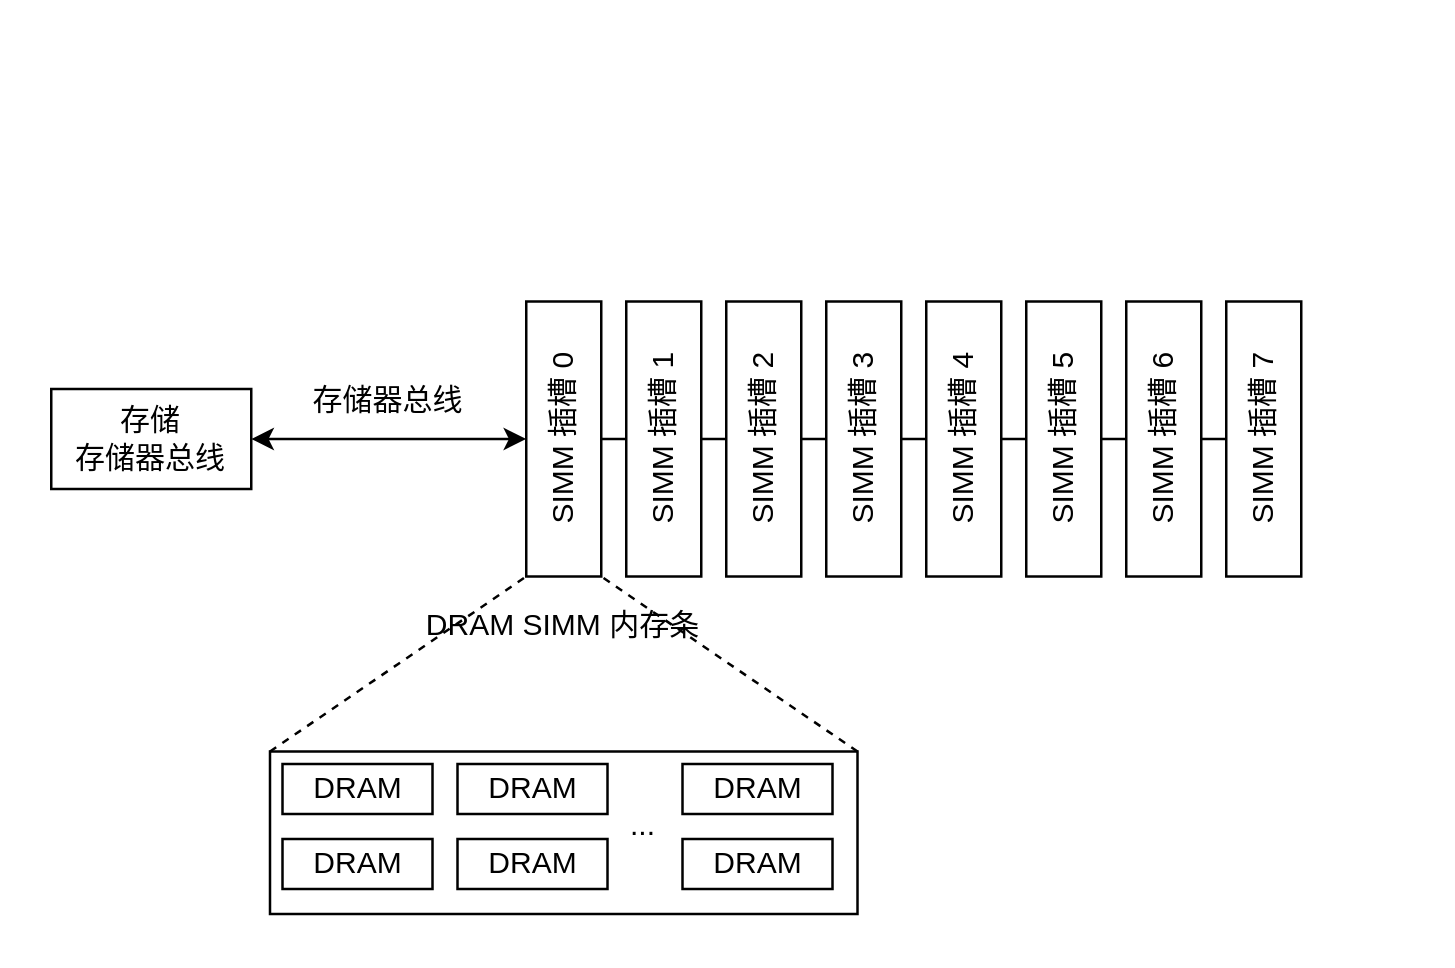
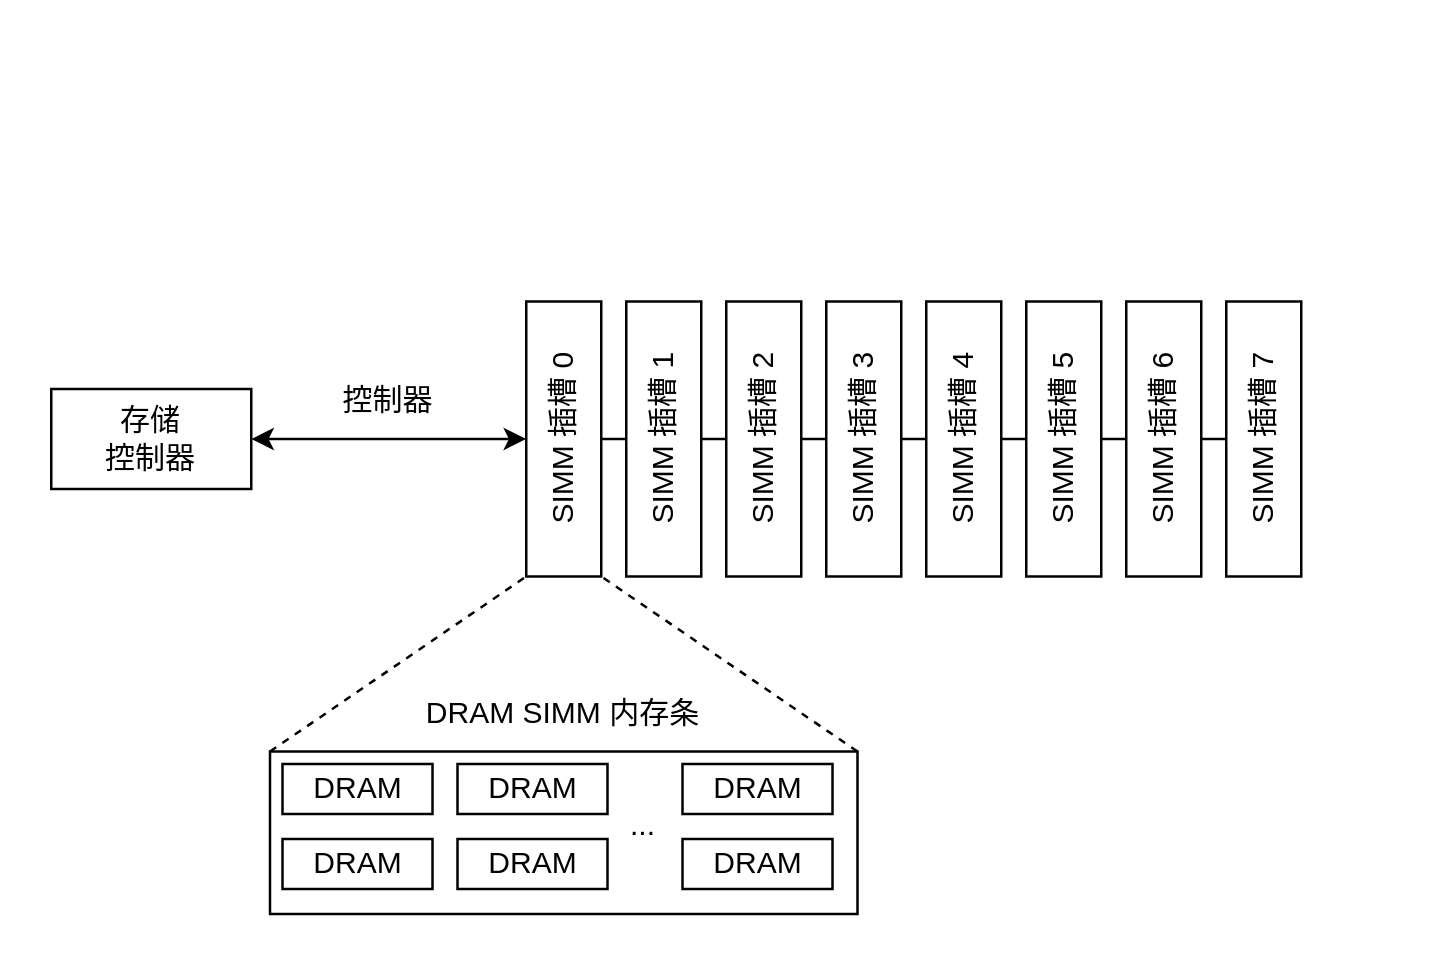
(389, 401) -> (389, 401)
(151, 439) -> (151, 439)
(564, 626) -> (564, 714)
